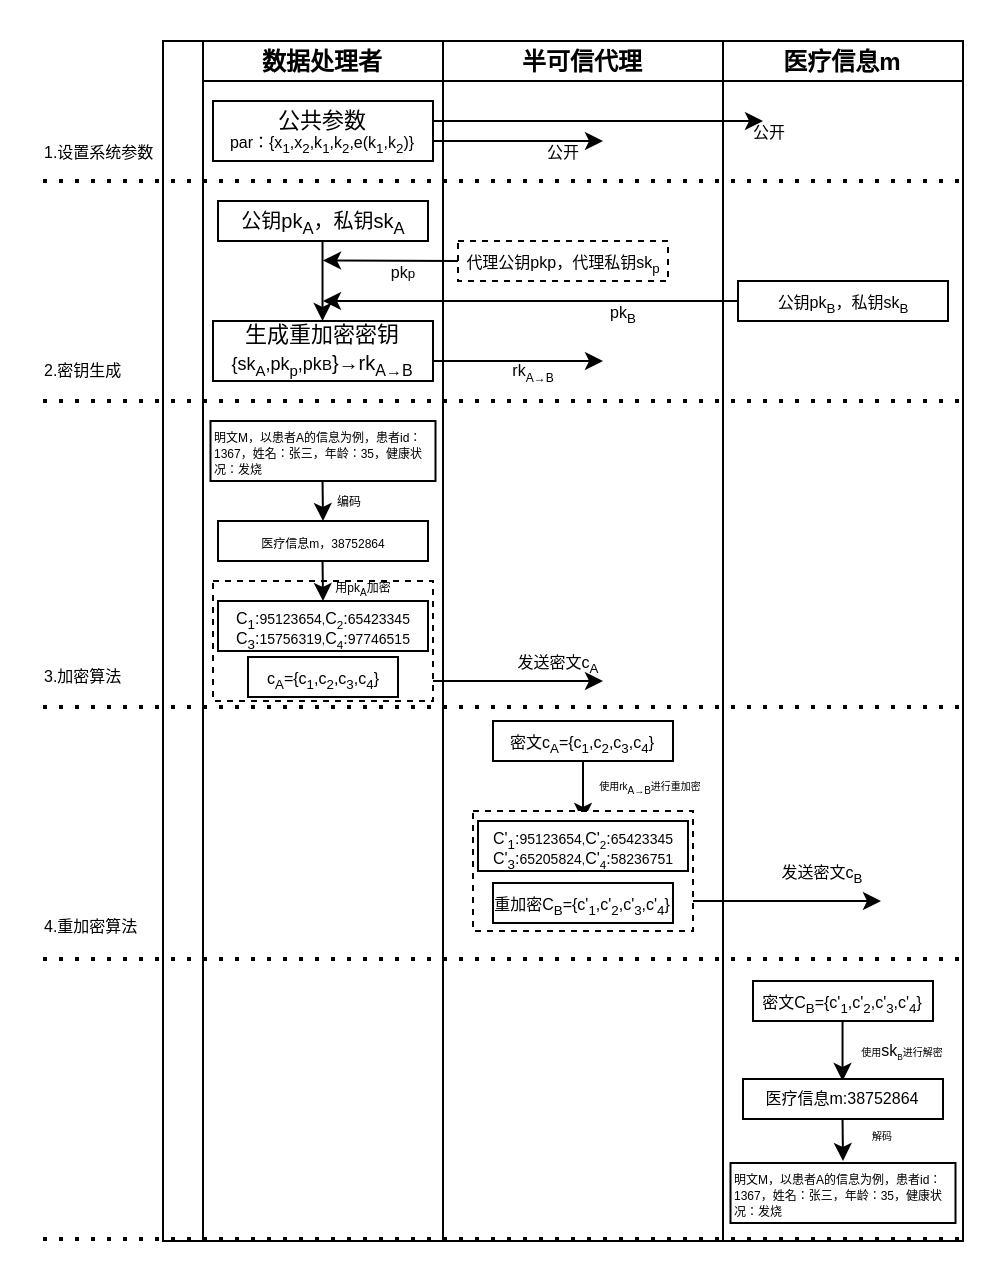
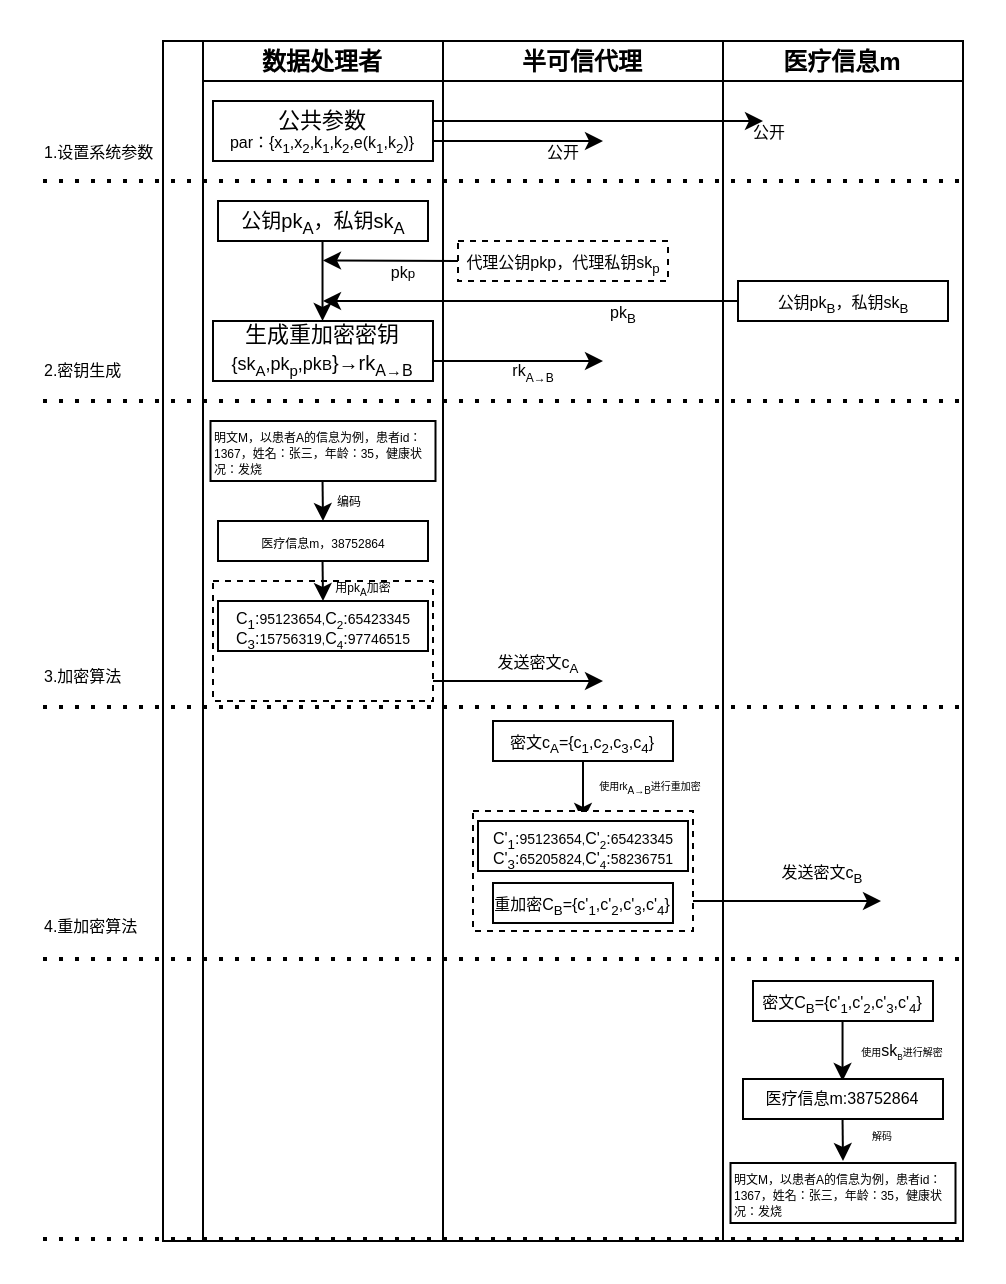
(559, 661) -> (539, 661)
(323, 677) -> none
